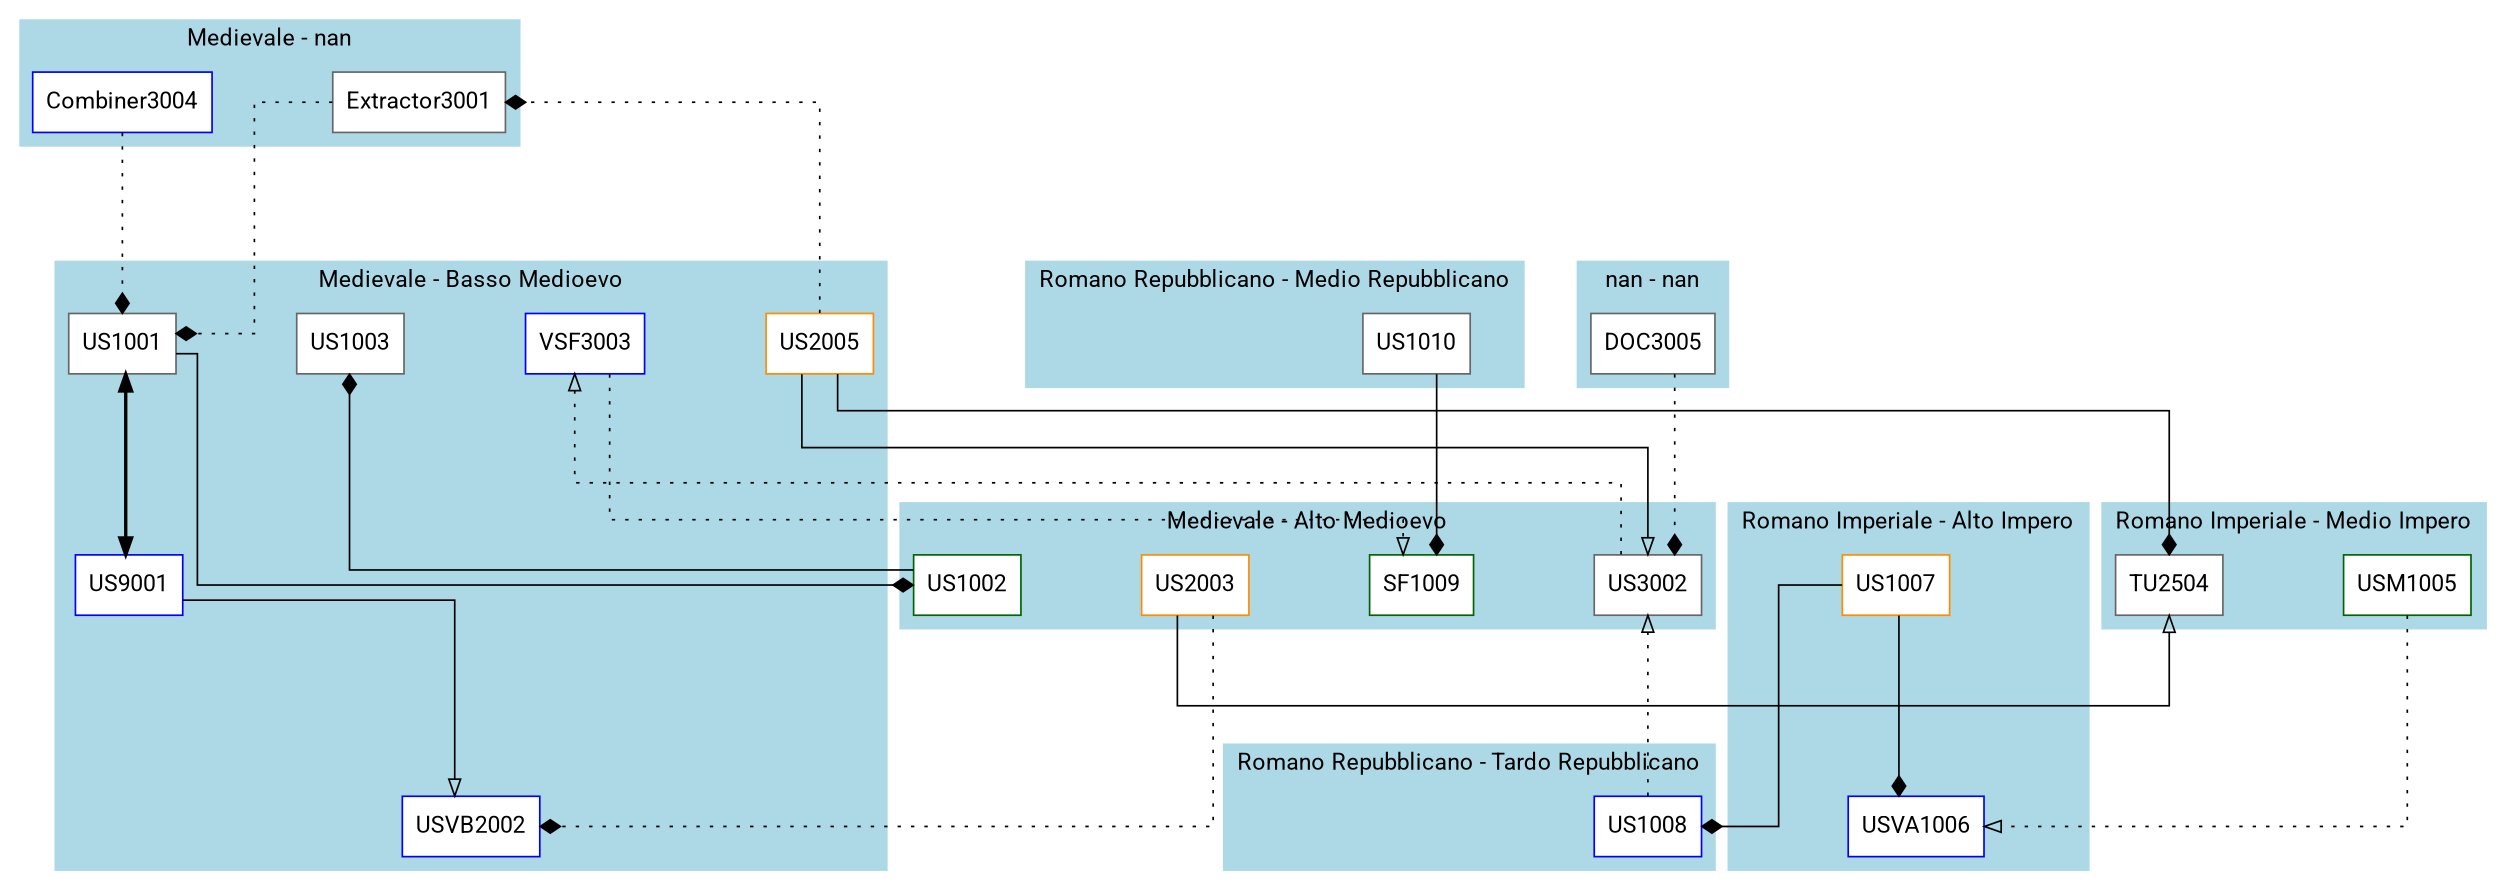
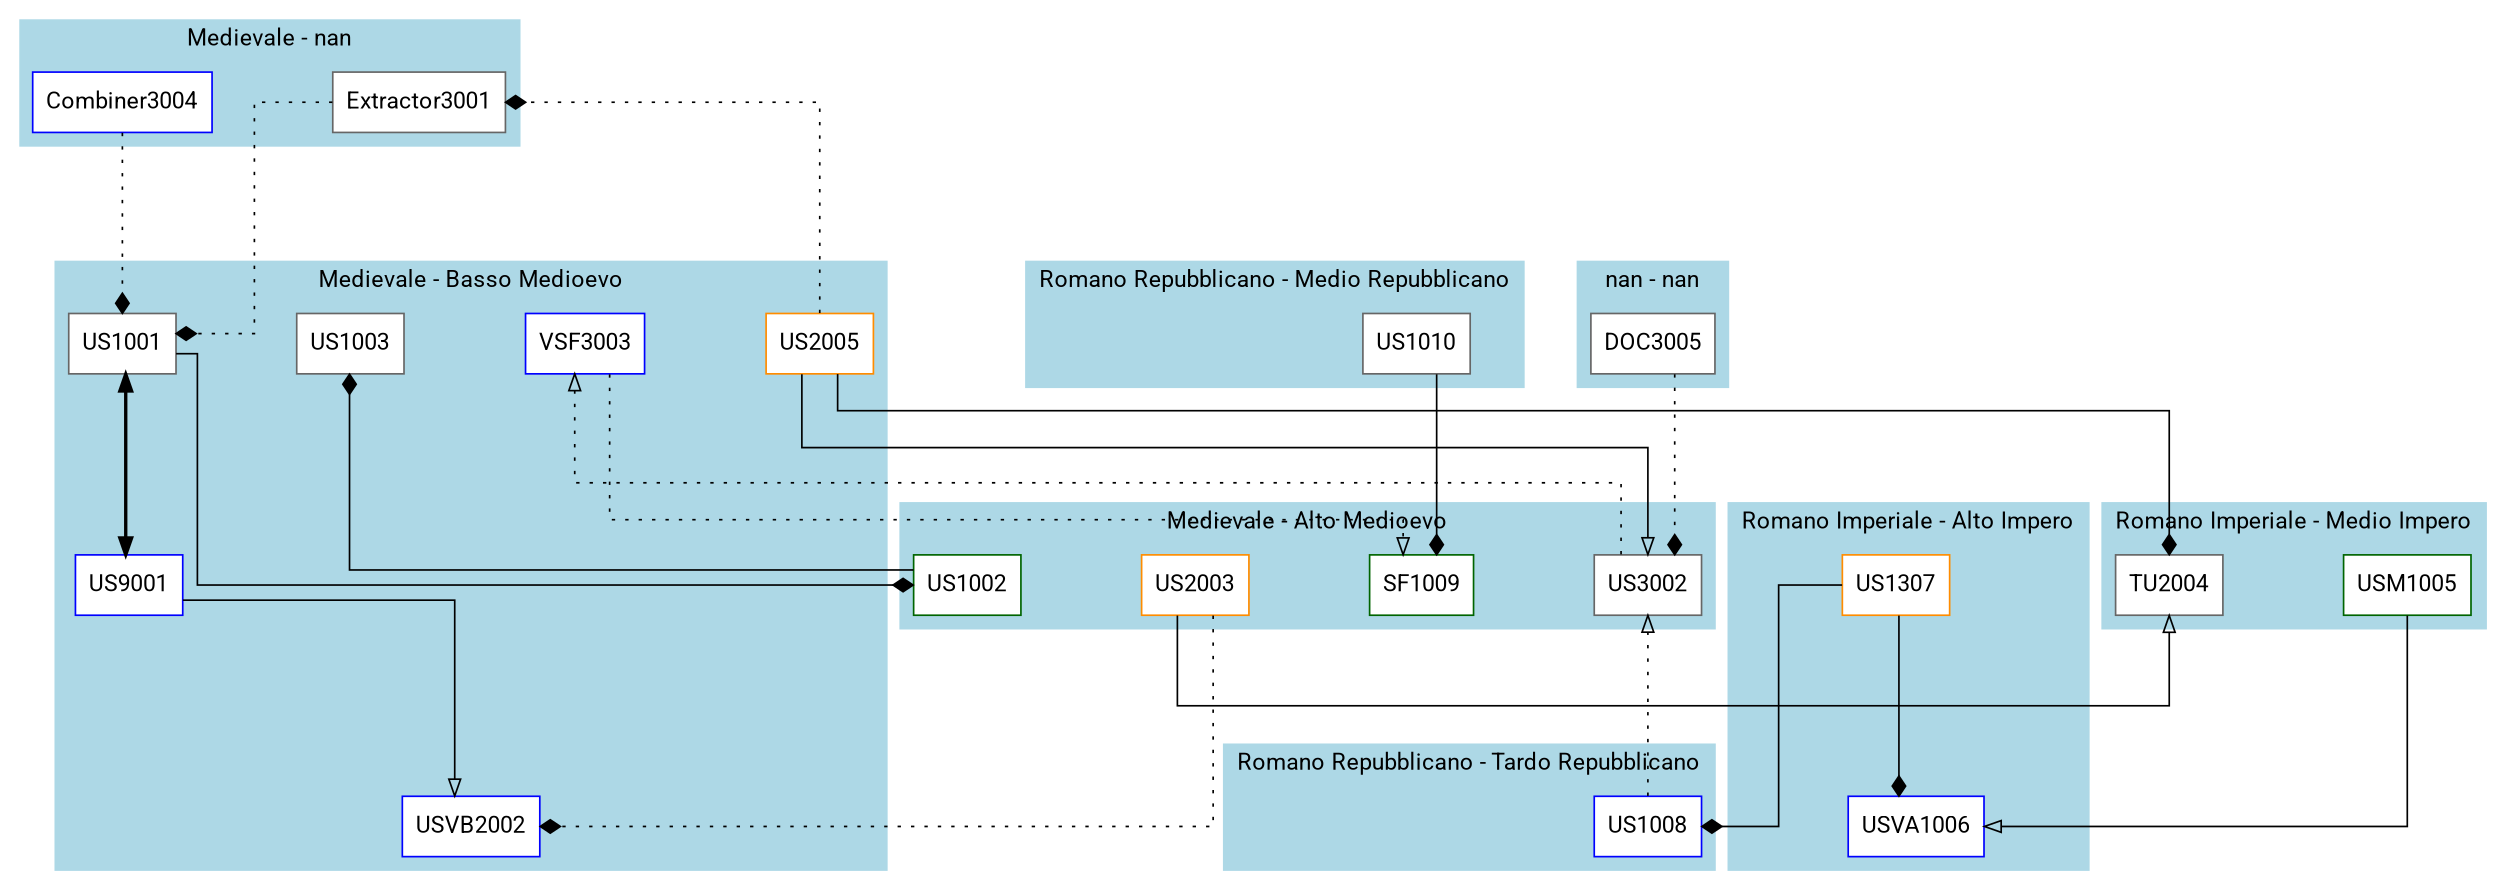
(1896, 585) -> (1896, 585)
(2169, 585) -> (2169, 585)
(2310, 826) -> (2310, 826)
